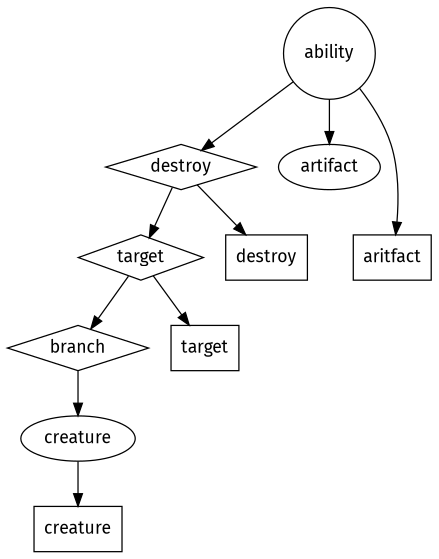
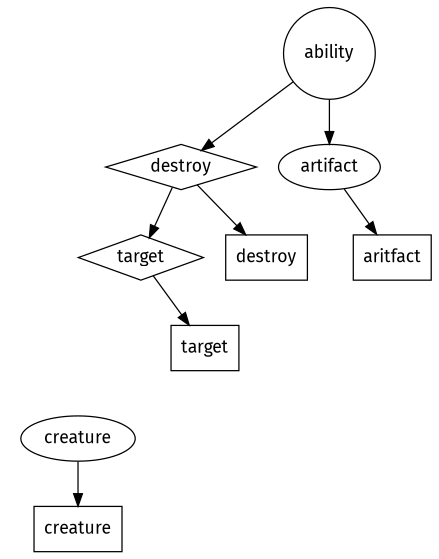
(393, 151) -> (357, 207)
(78, 348) -> none
